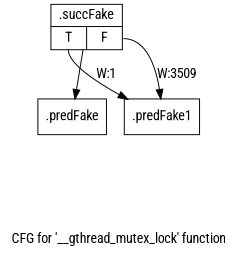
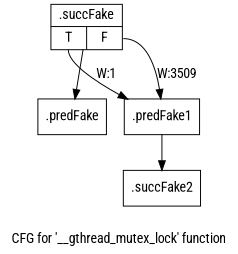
none -> (162, 188)
